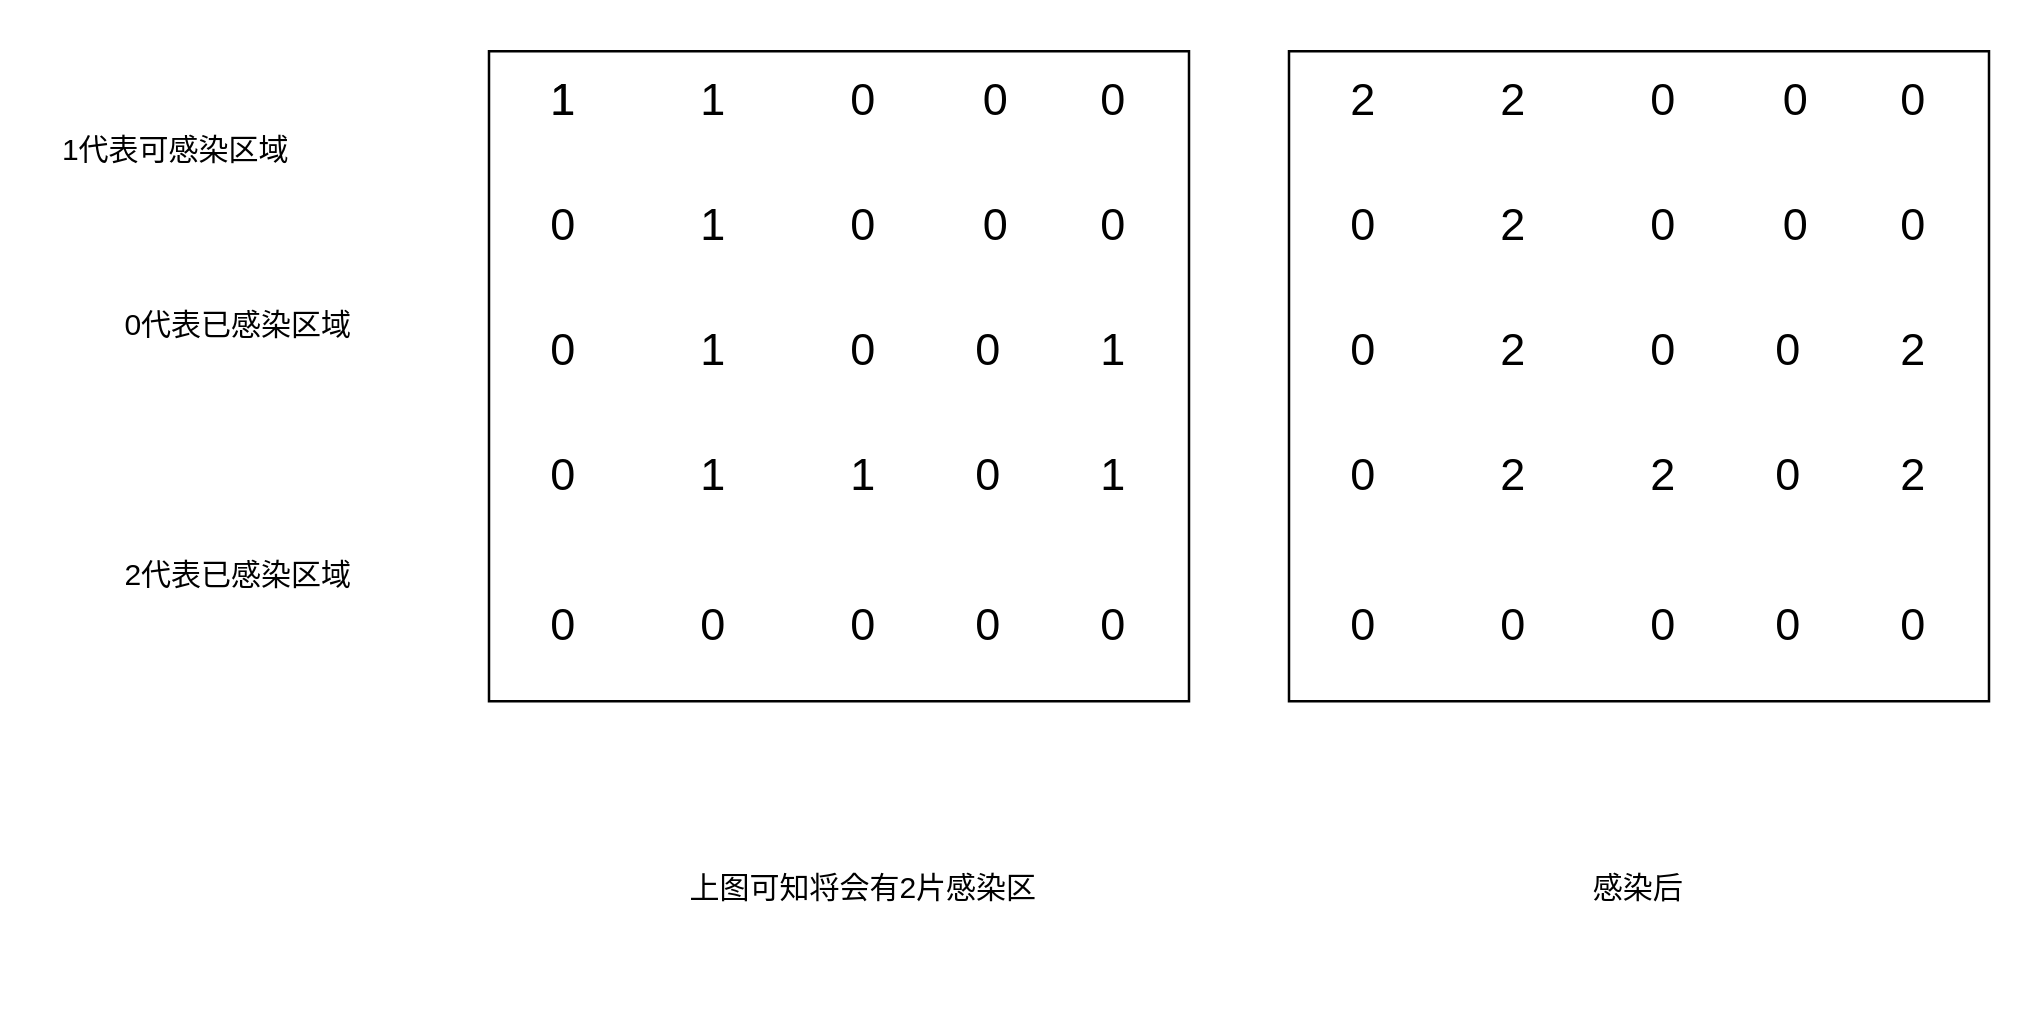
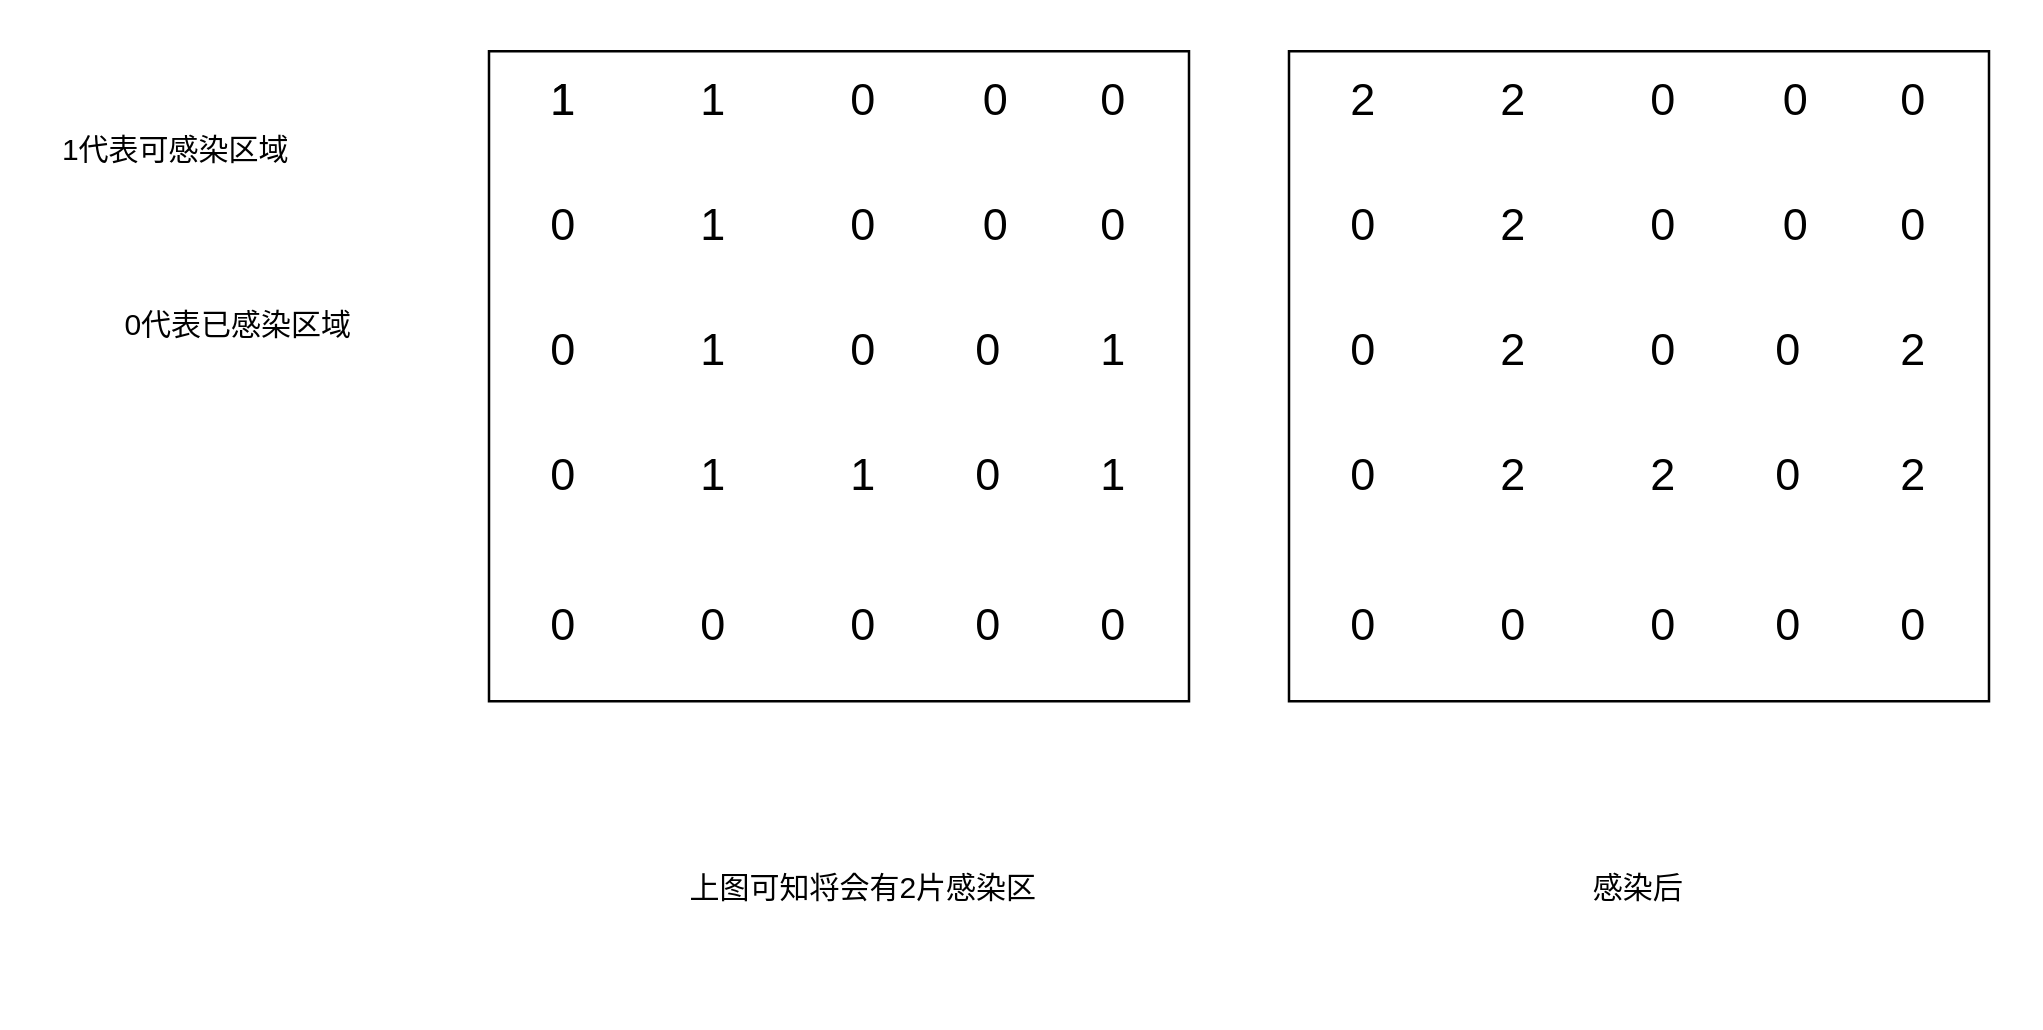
(239, 576) -> none
